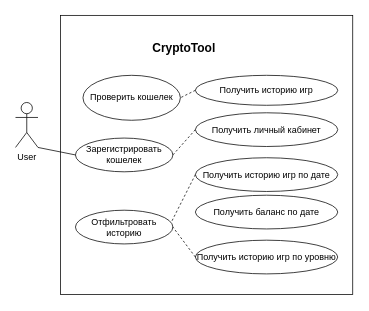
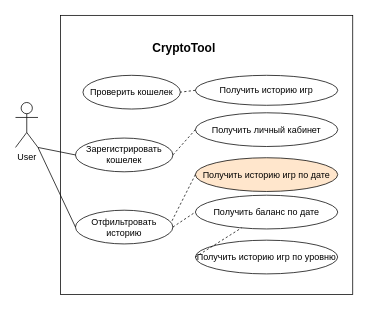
(132, 98) -> (132, 92)
(267, 175) -> (267, 175)
none -> (57, 188)
none -> (184, 220)
(185, 243) -> (218, 243)
